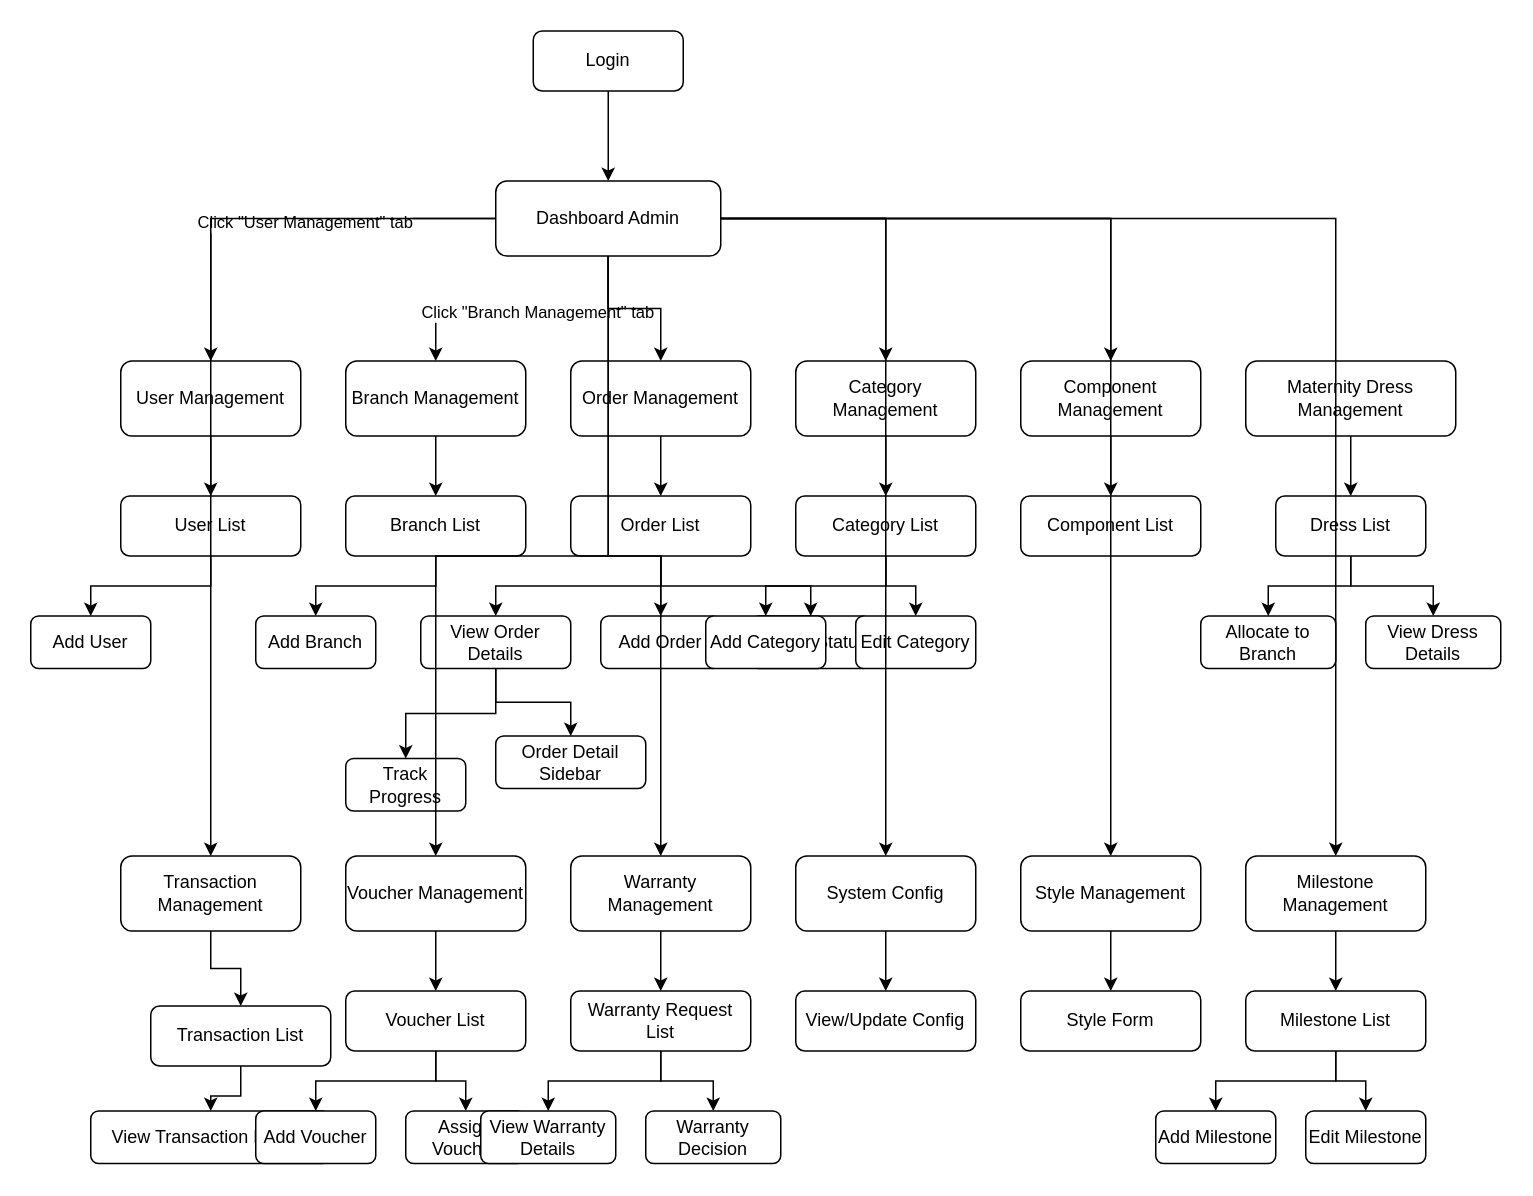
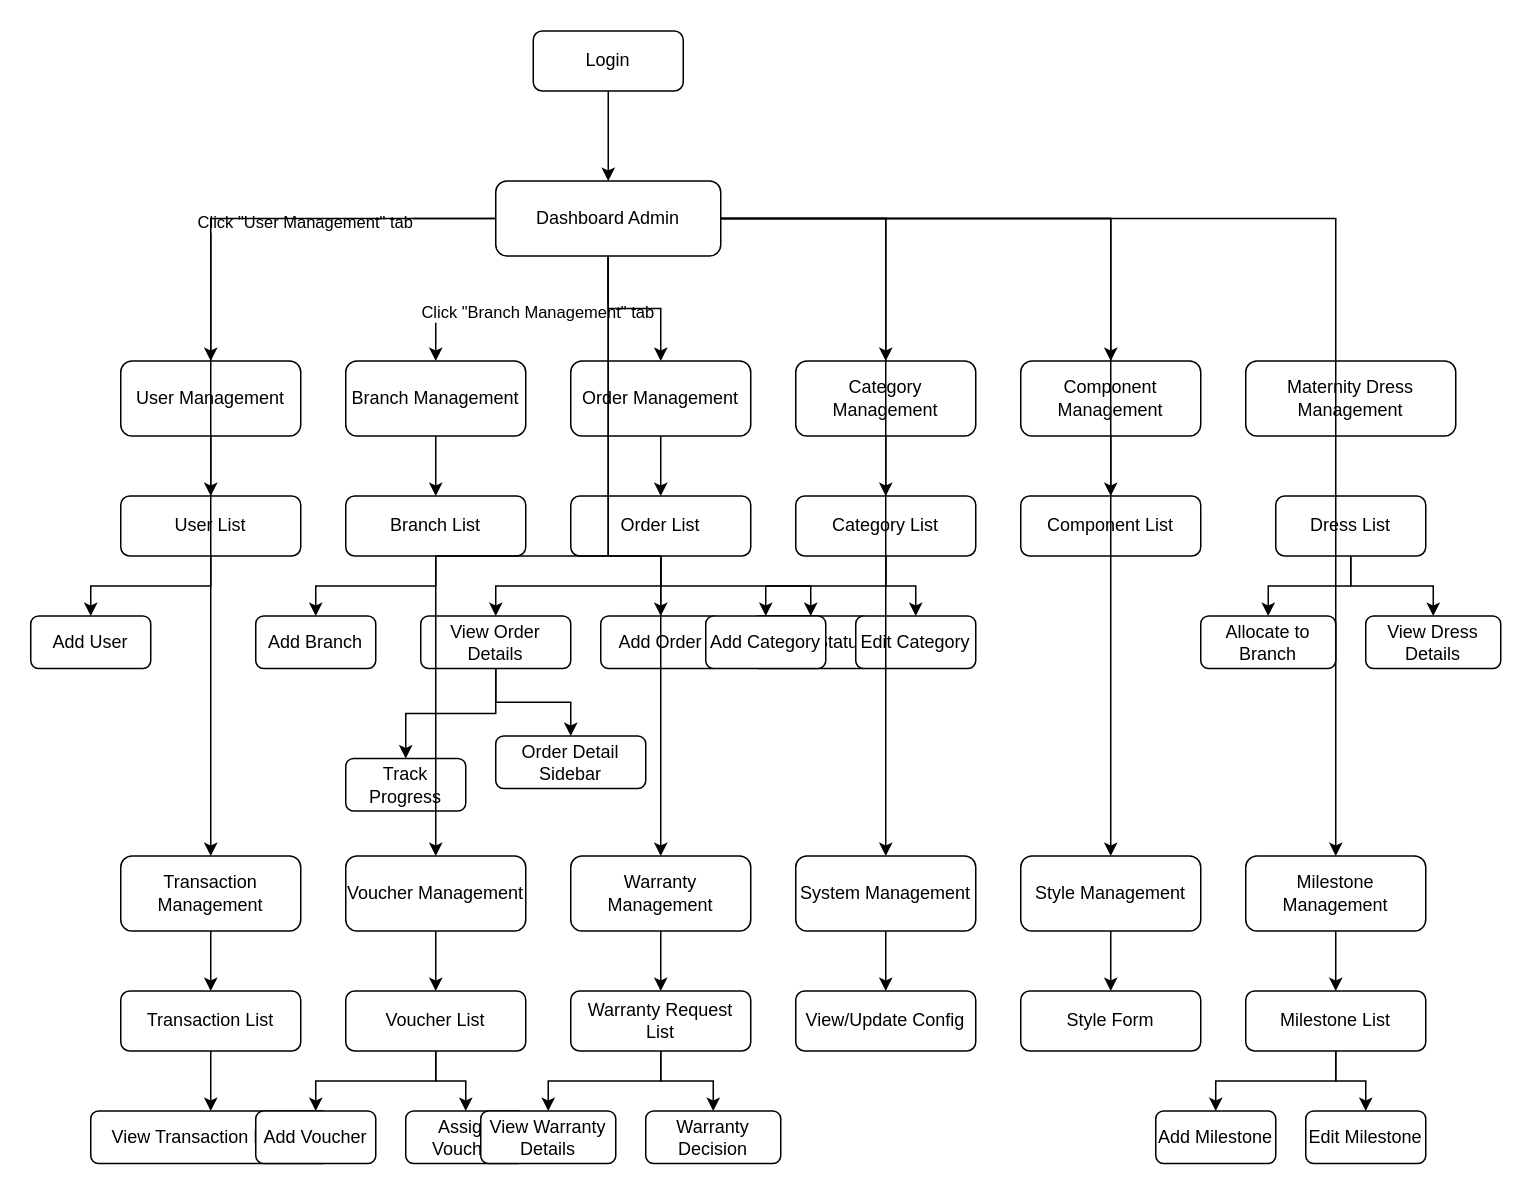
(1351, 461) -> none
(886, 893) -> (886, 893)
(241, 1036) -> (211, 1021)
